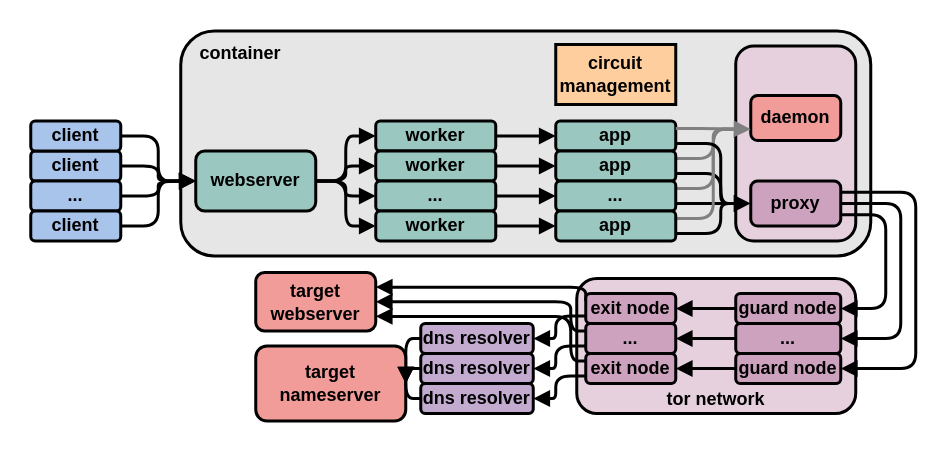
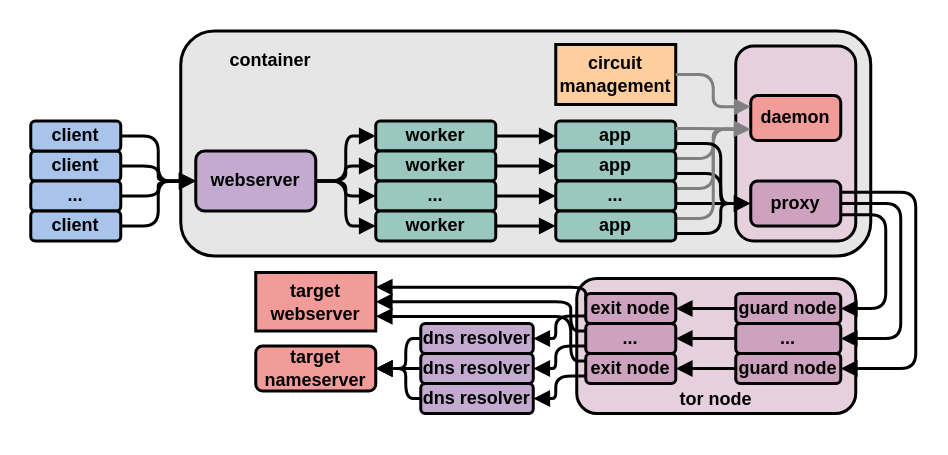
(241, 53) -> (271, 61)
none -> (712, 82)
(256, 181) -> (256, 181)
(316, 302) -> (316, 302)
(331, 383) -> (316, 368)
(716, 400) -> (716, 400)
